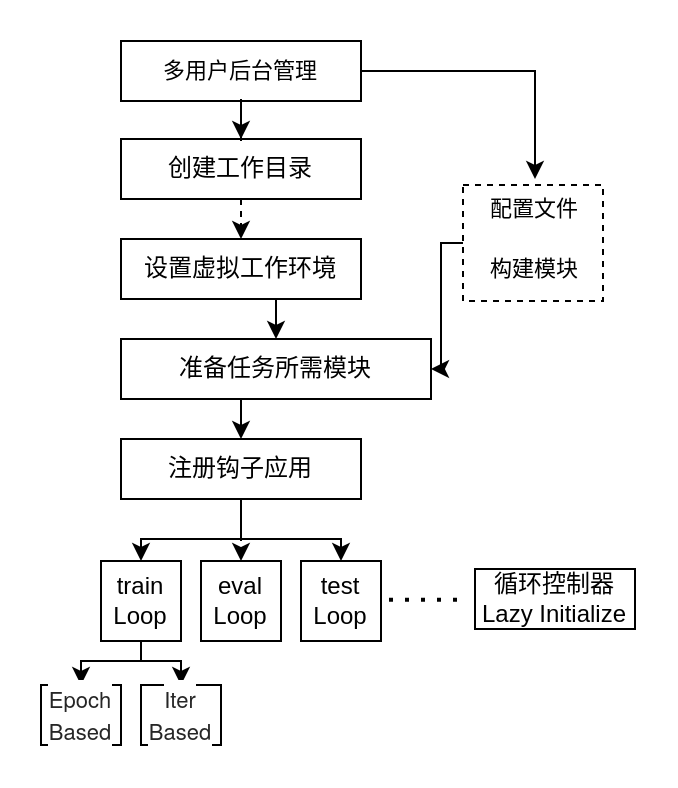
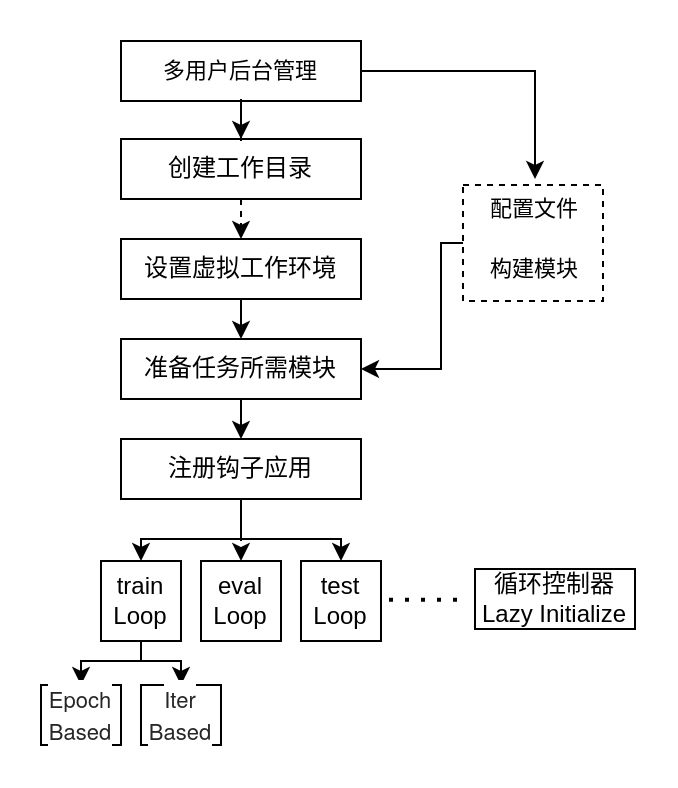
(276, 369) -> (241, 369)
